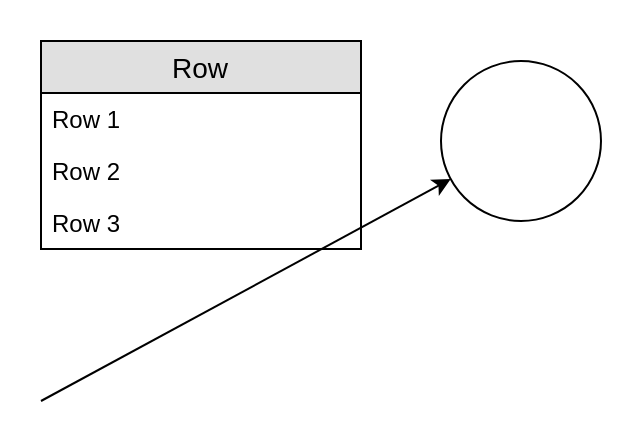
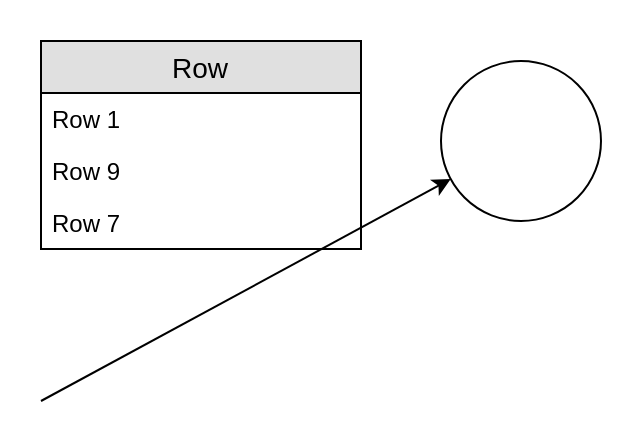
(82, 172) -> (82, 172)
(82, 224) -> (82, 224)
